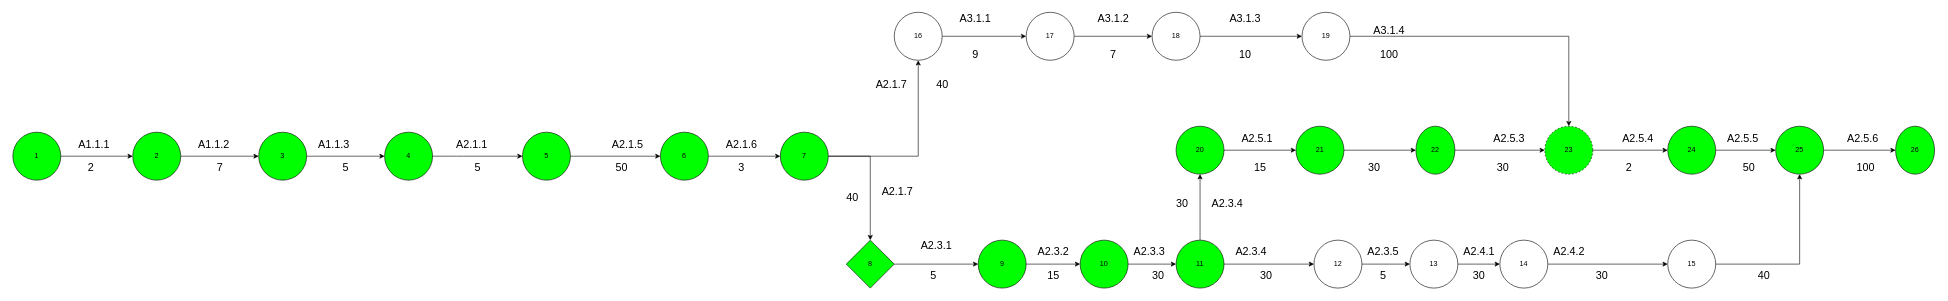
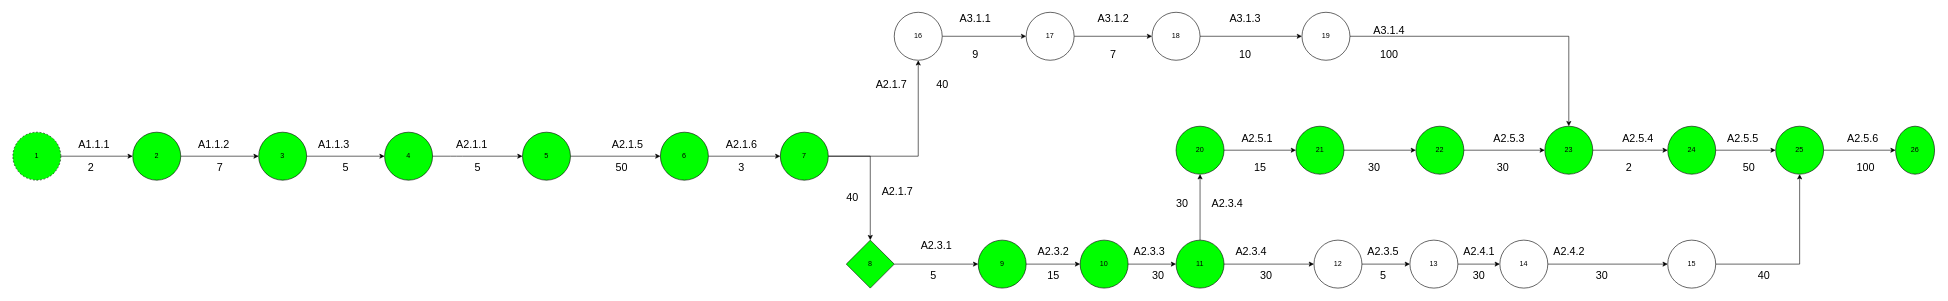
(1436, 150) -> (1440, 150)
(1569, 150) -> (1569, 150)
(36, 156) -> (36, 156)
